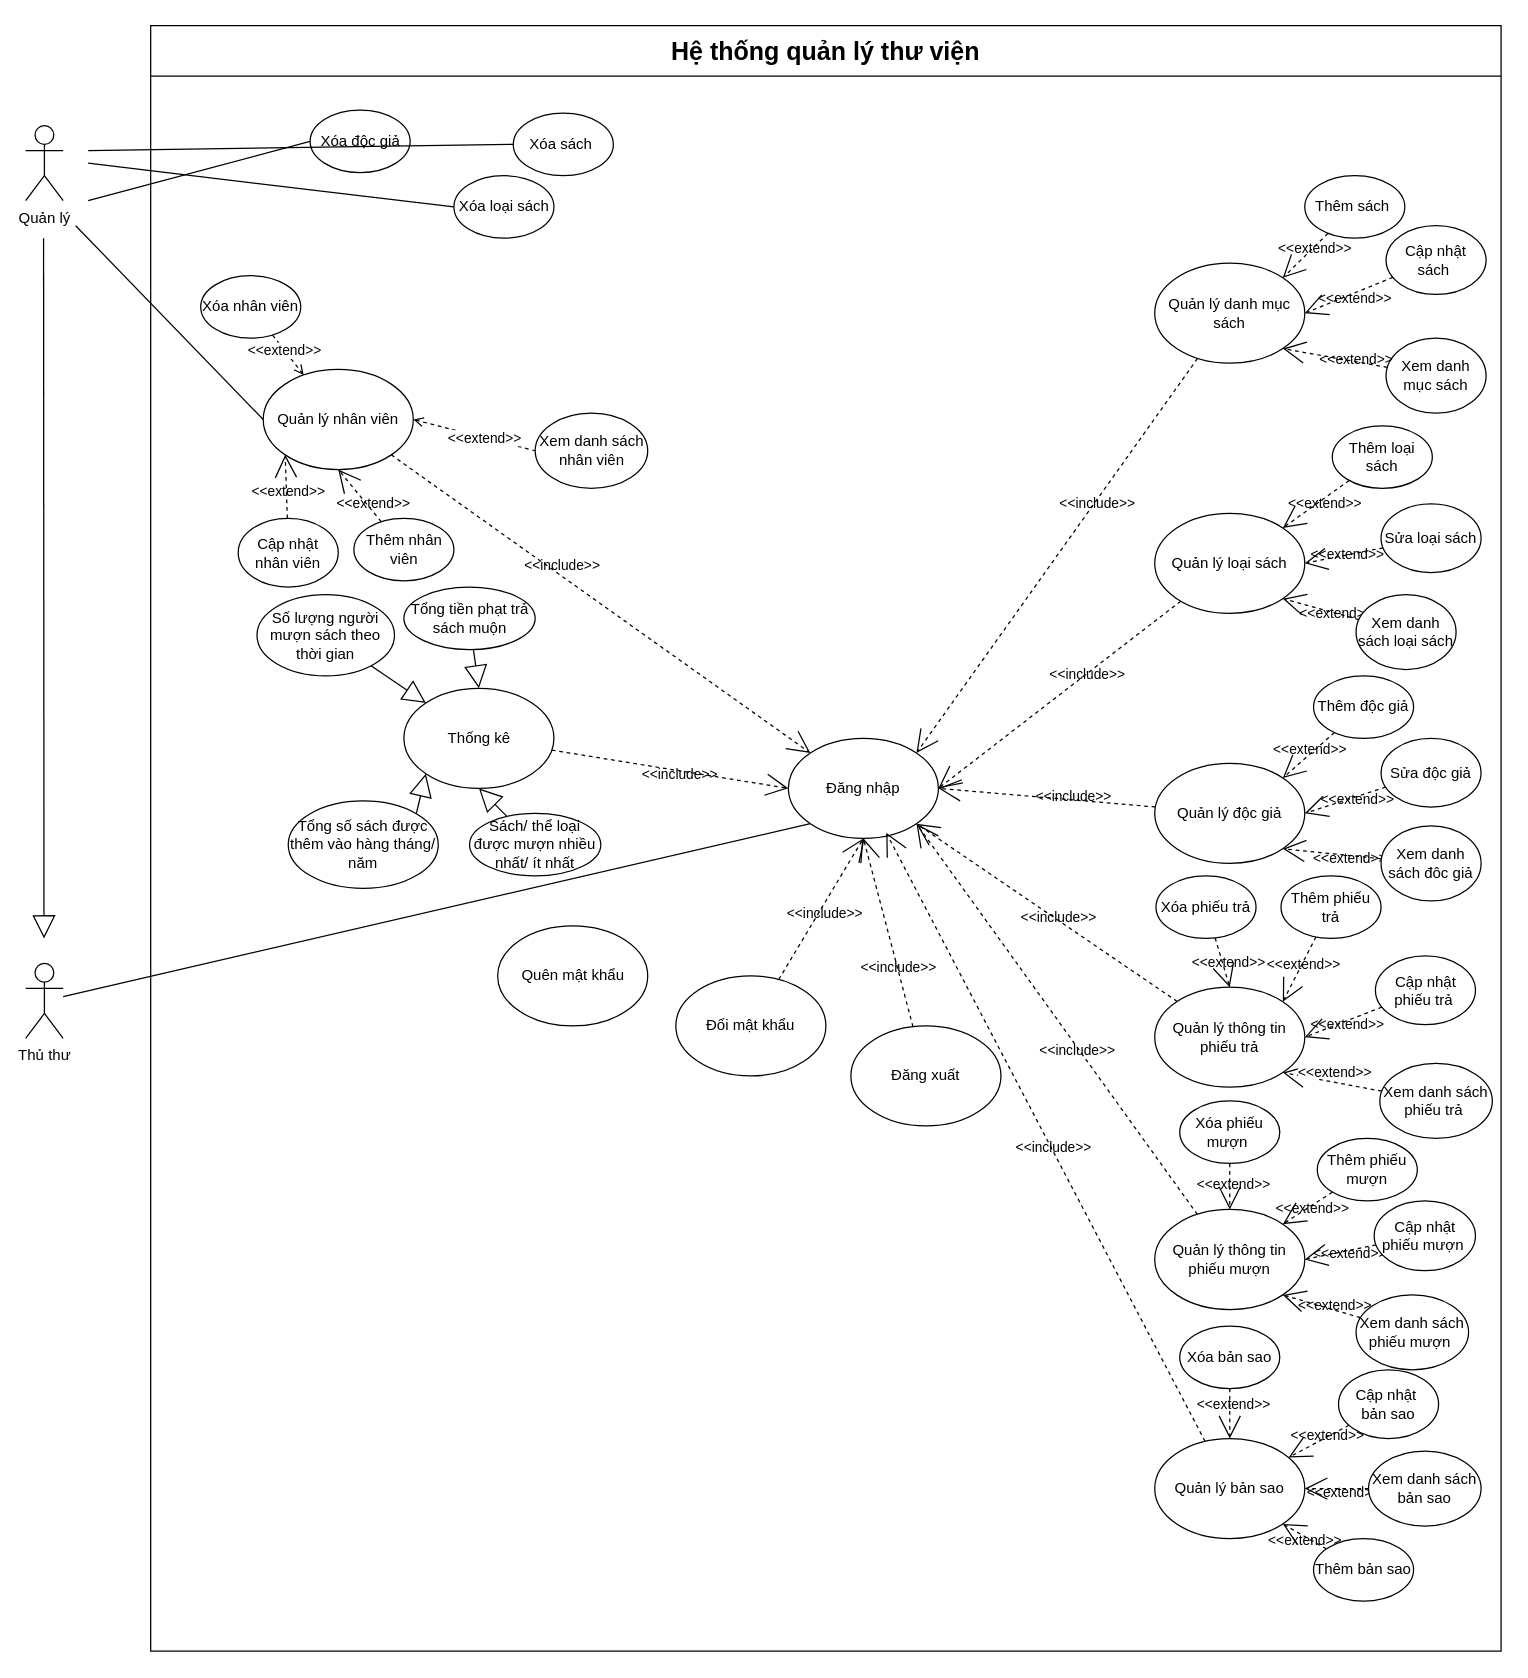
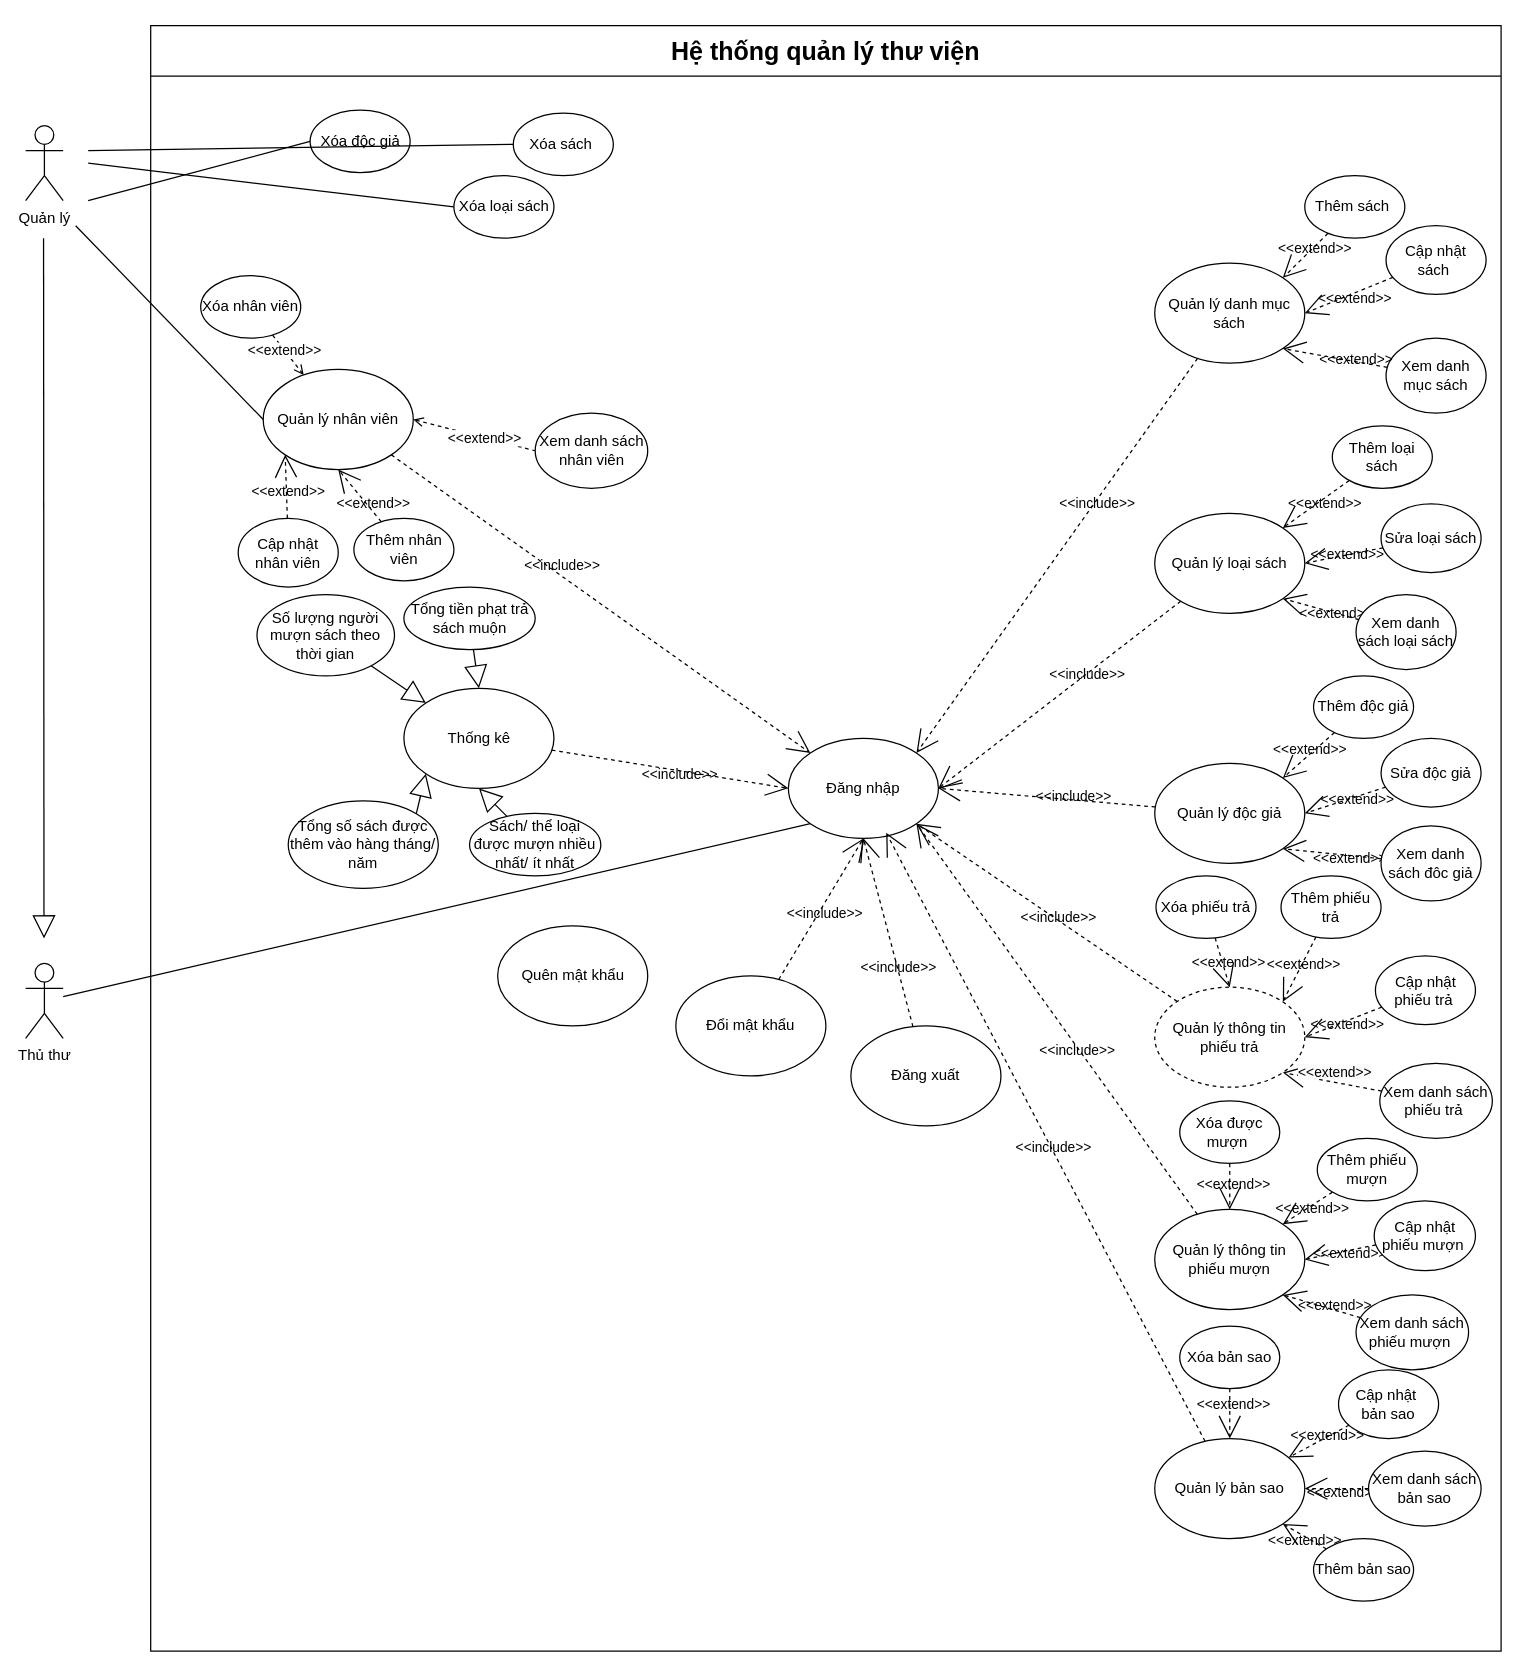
(1229, 1037) -> (1229, 1037)
(1229, 1132) -> (1229, 1132)
